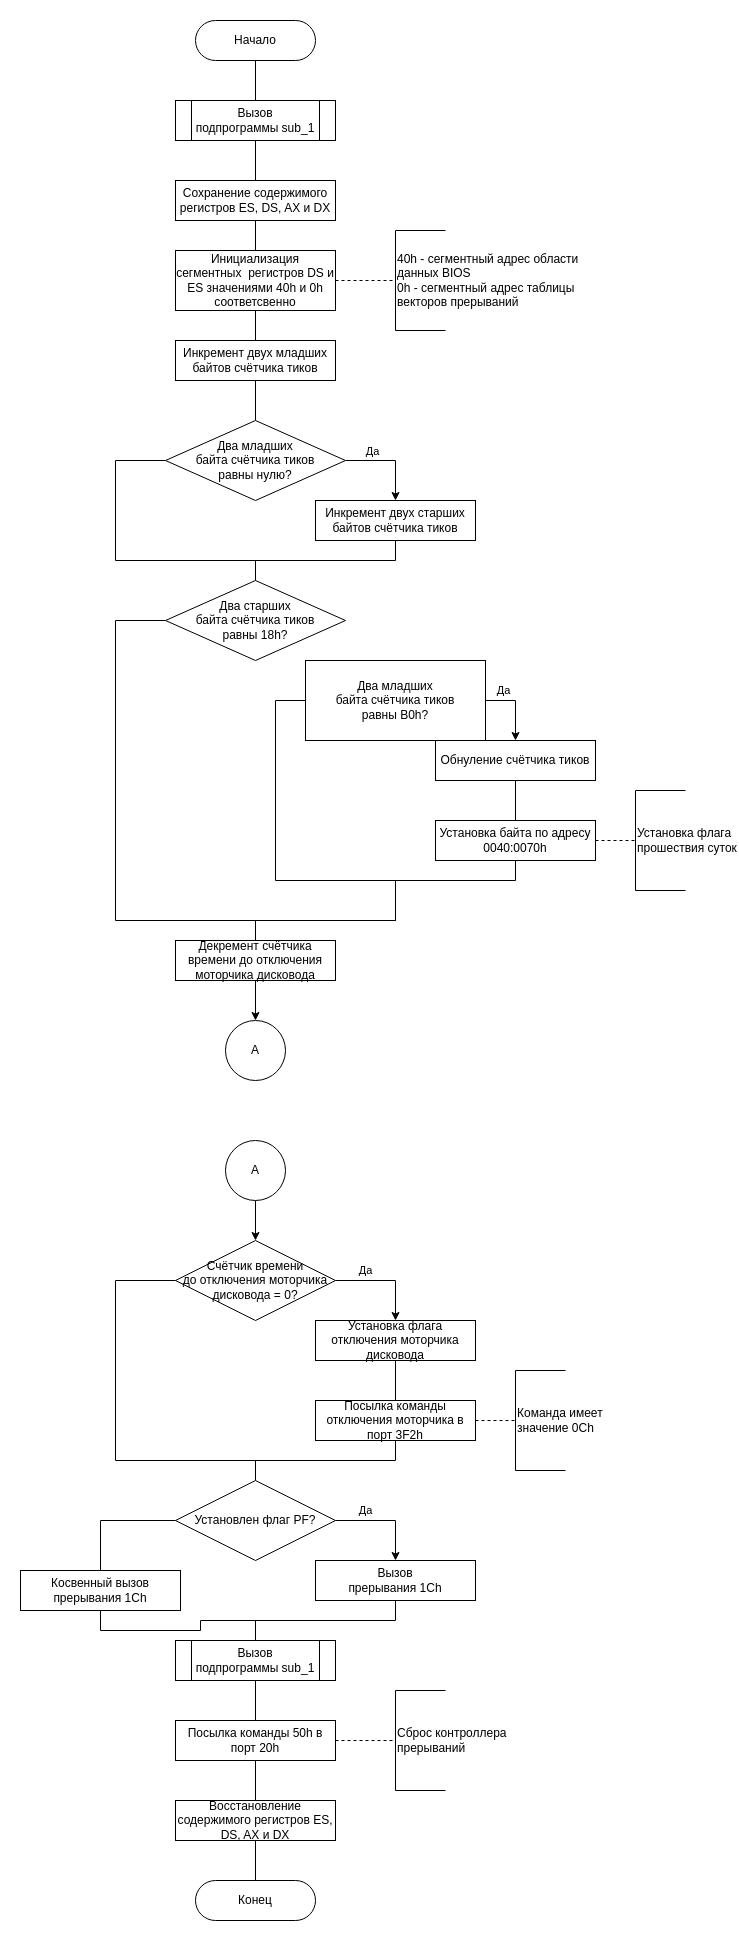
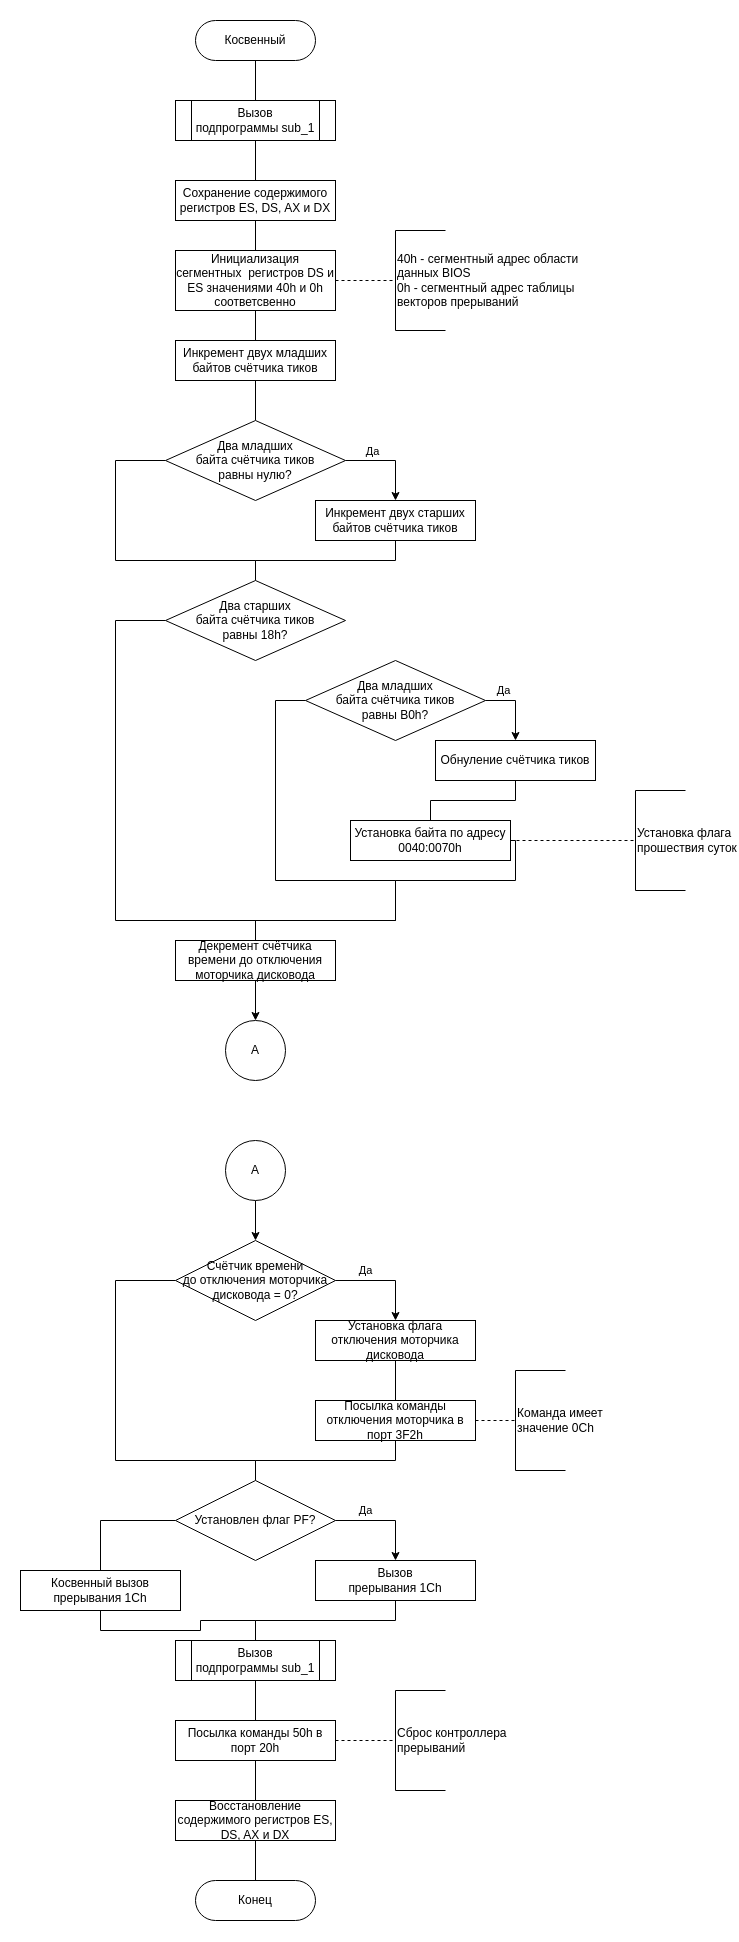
(256, 41) -> (256, 41)
(396, 701) -> (396, 701)
(516, 841) -> (431, 841)
